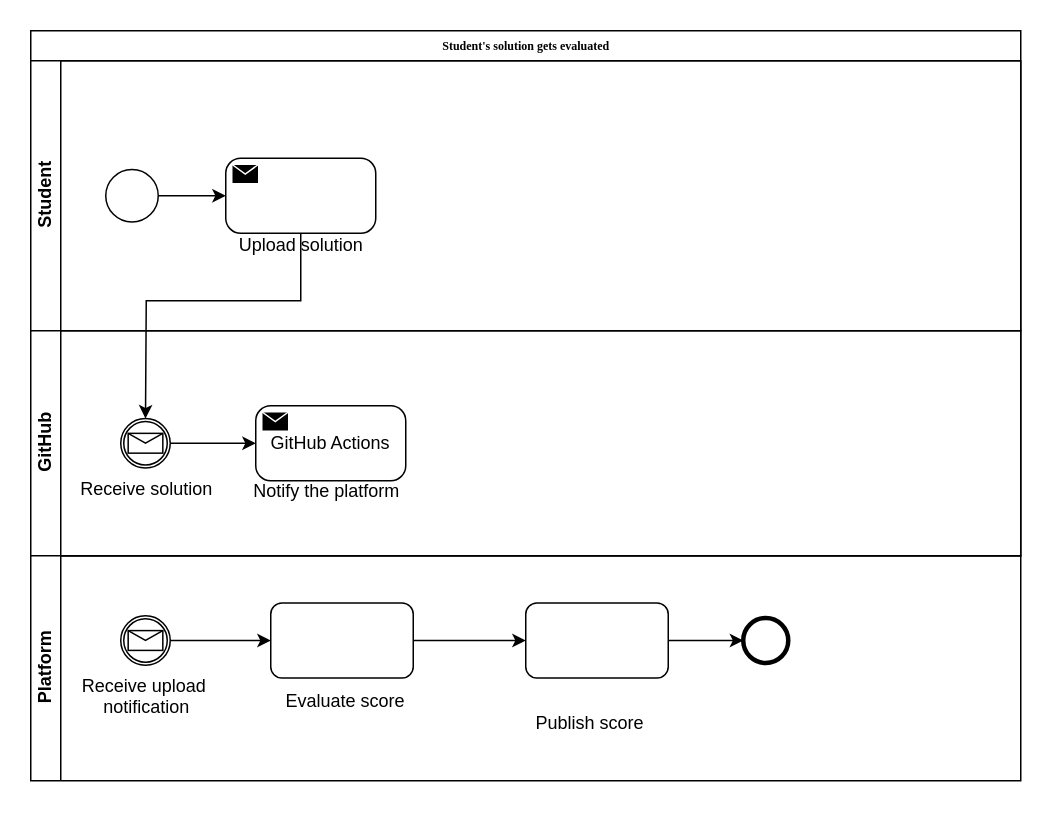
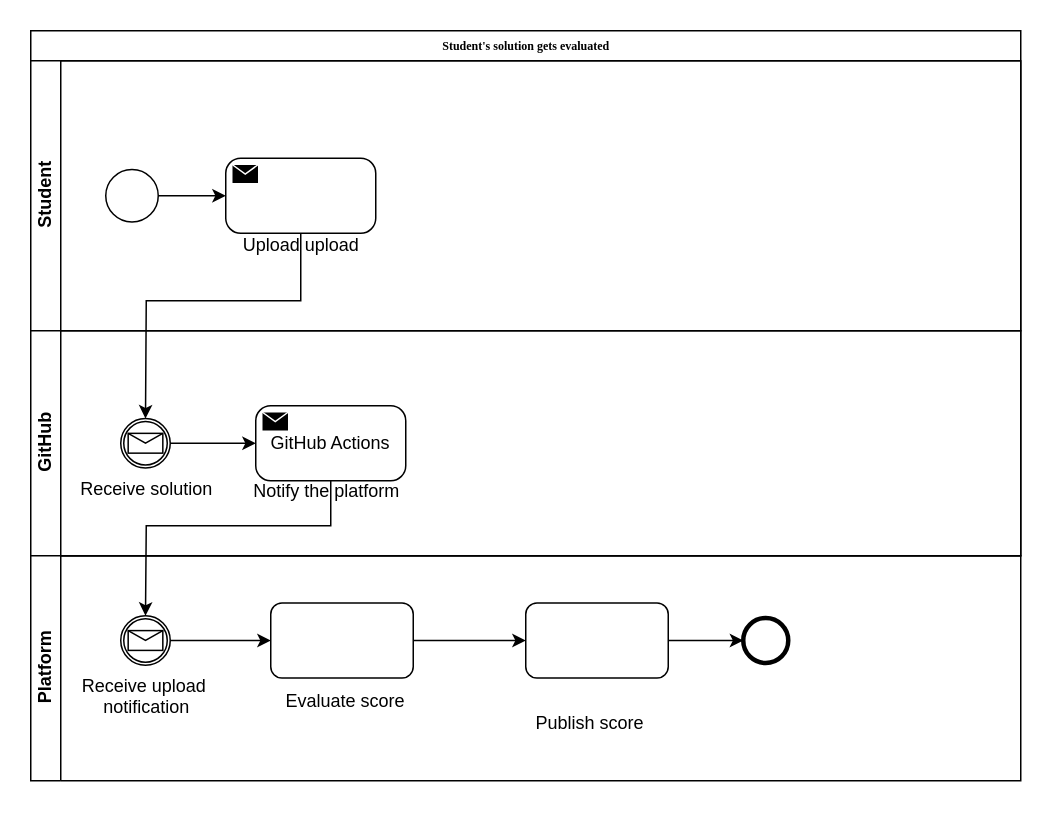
(302, 245) -> (302, 245)
none -> (221, 526)
